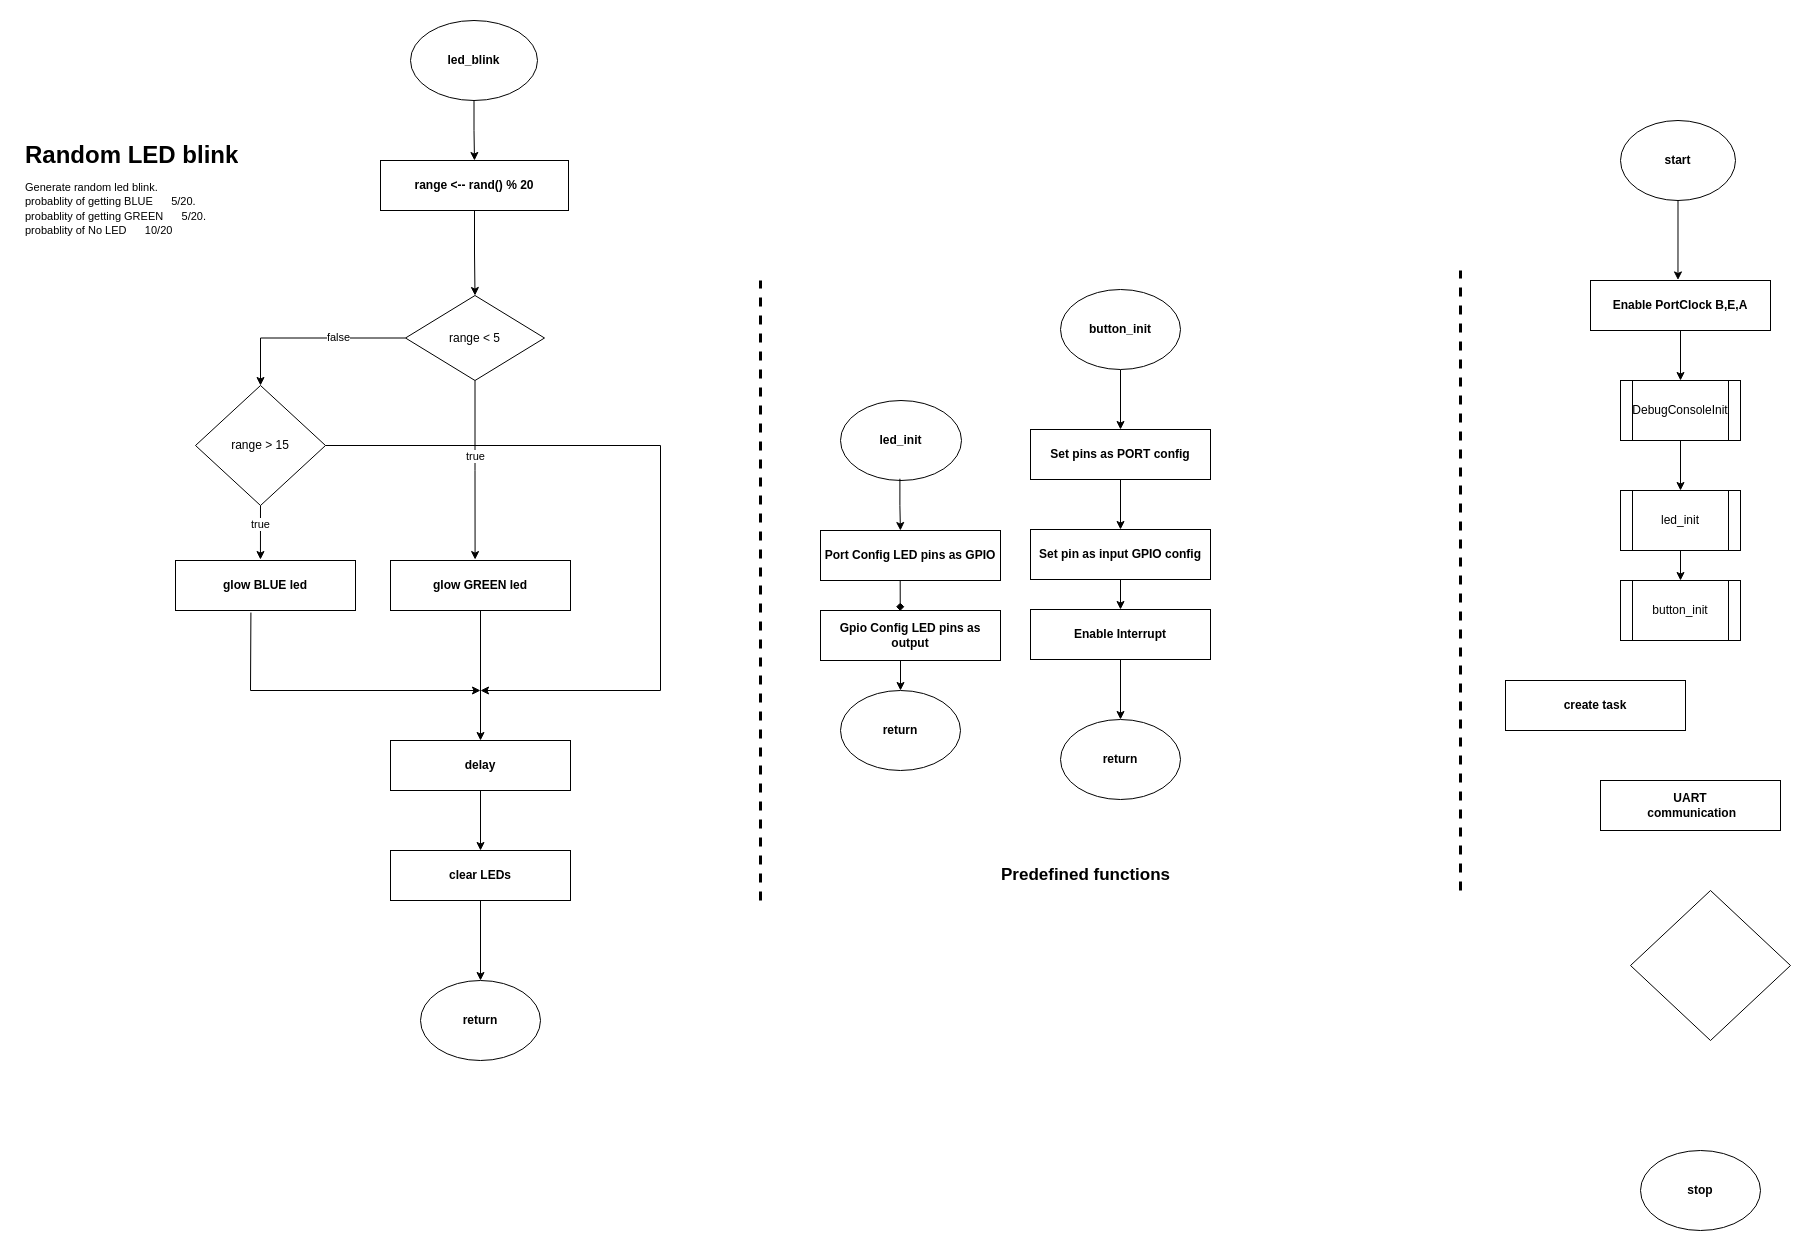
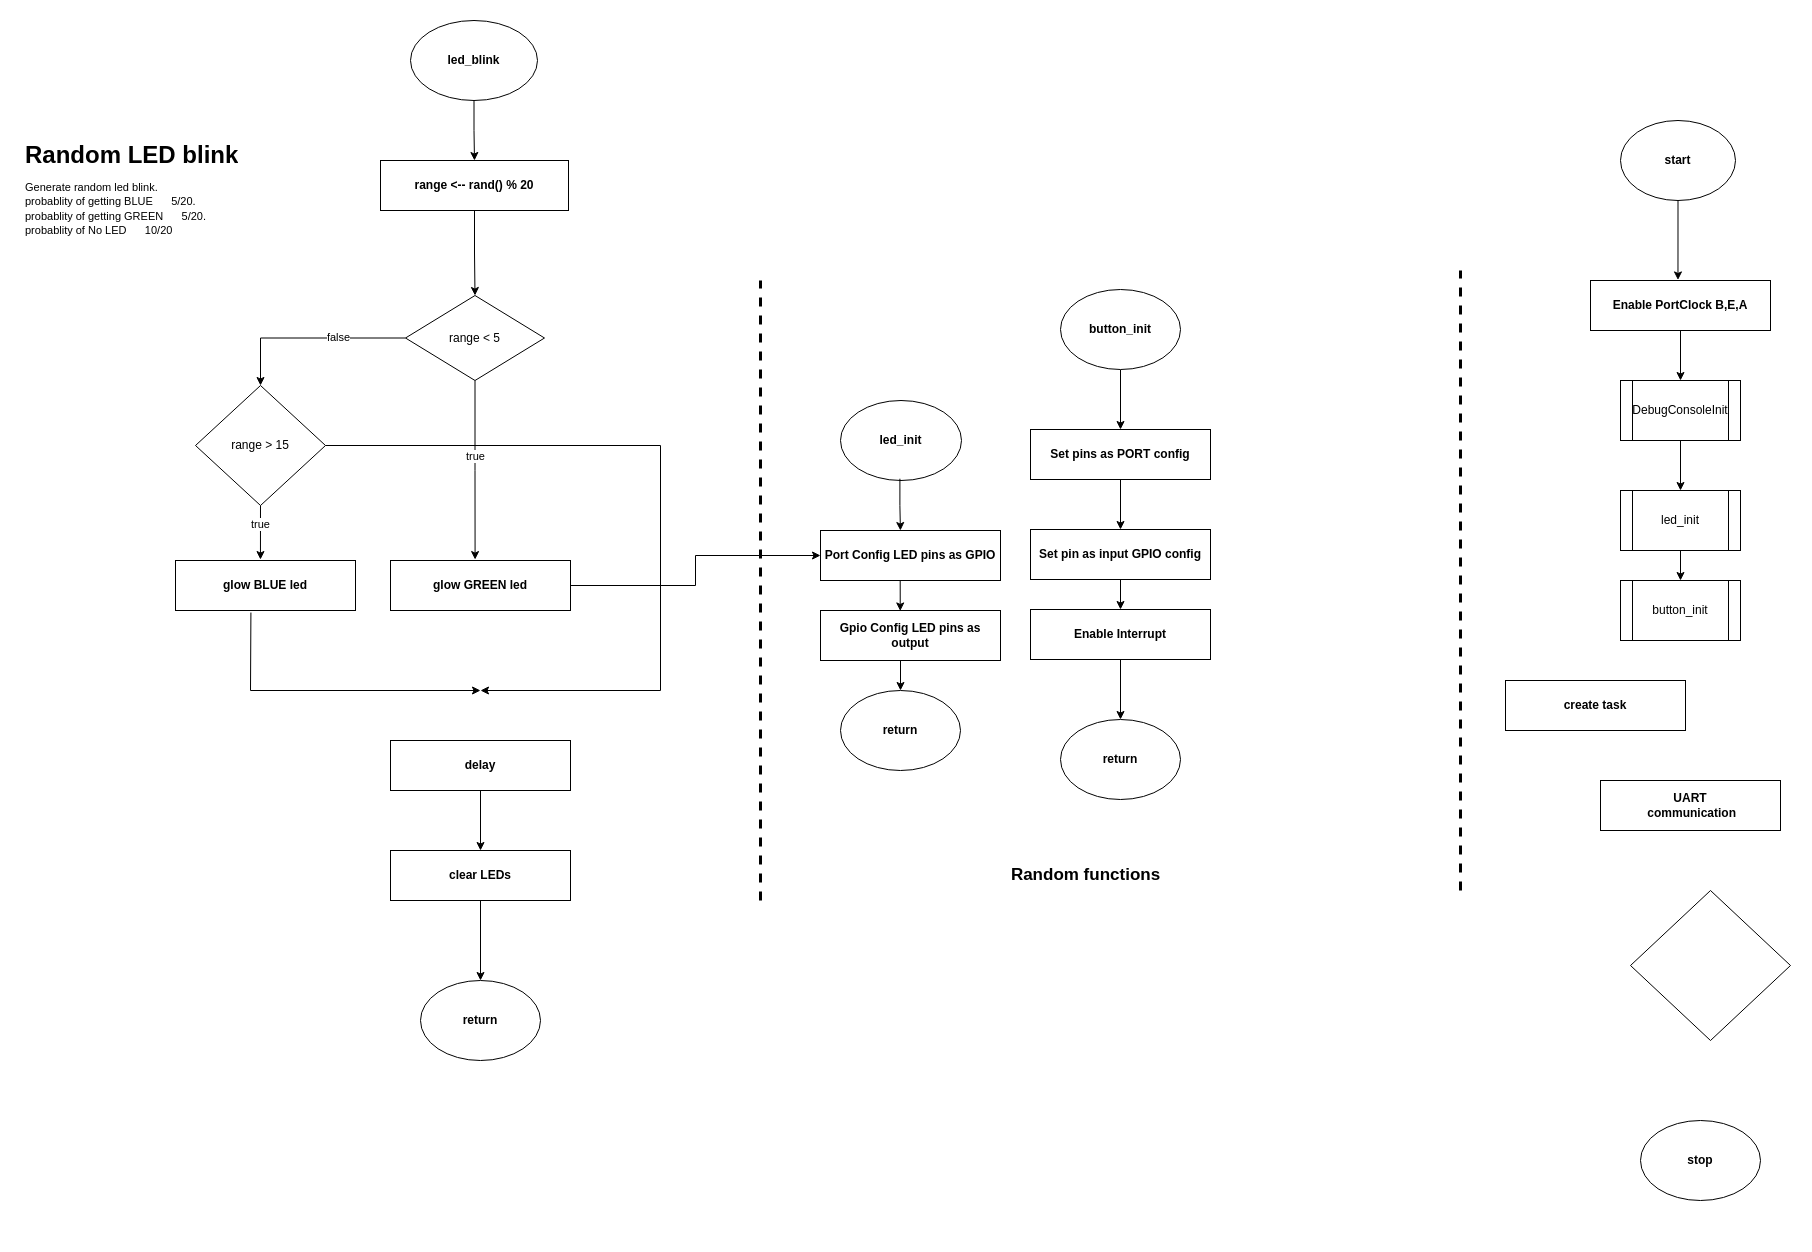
(900, 602) -> (900, 603)
(481, 672) -> (696, 575)
(1086, 876) -> (1086, 876)
(1701, 1191) -> (1701, 1161)
